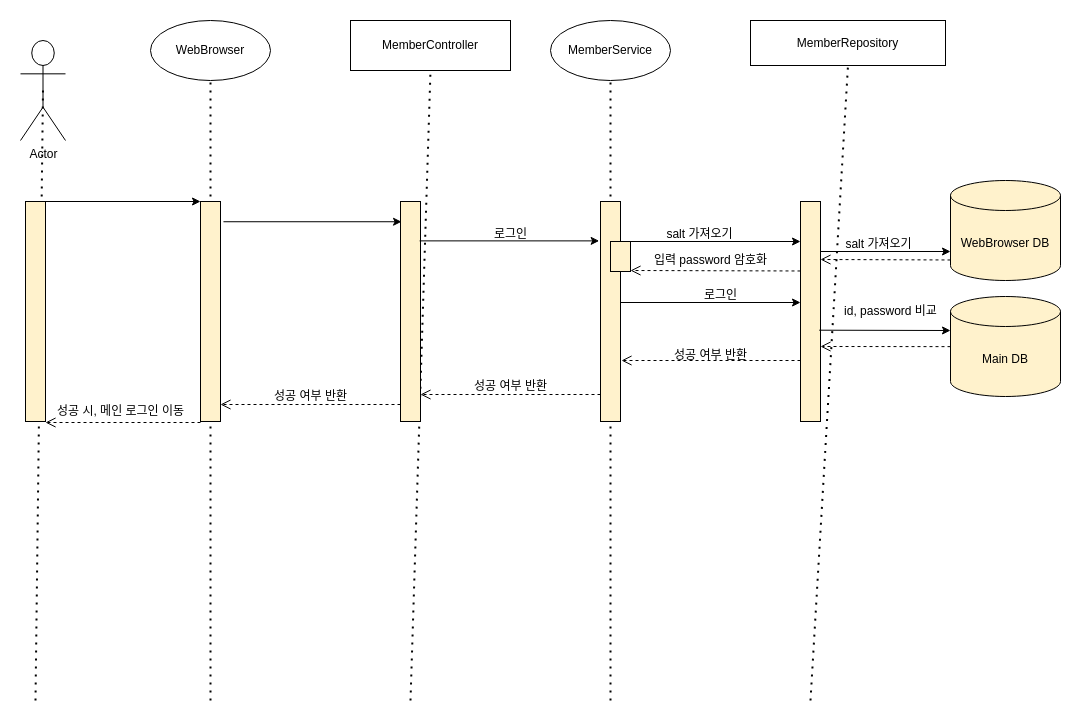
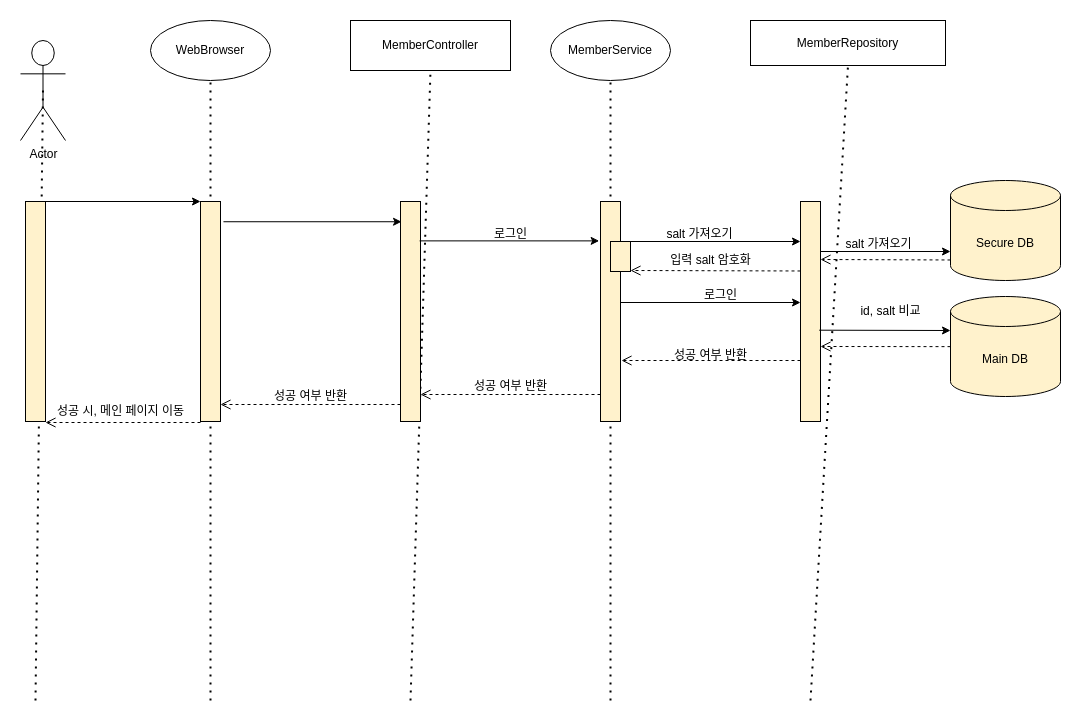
(1006, 244) -> (1006, 244)
(711, 261) -> (711, 261)
(891, 312) -> (891, 312)
(121, 412) -> (121, 412)
